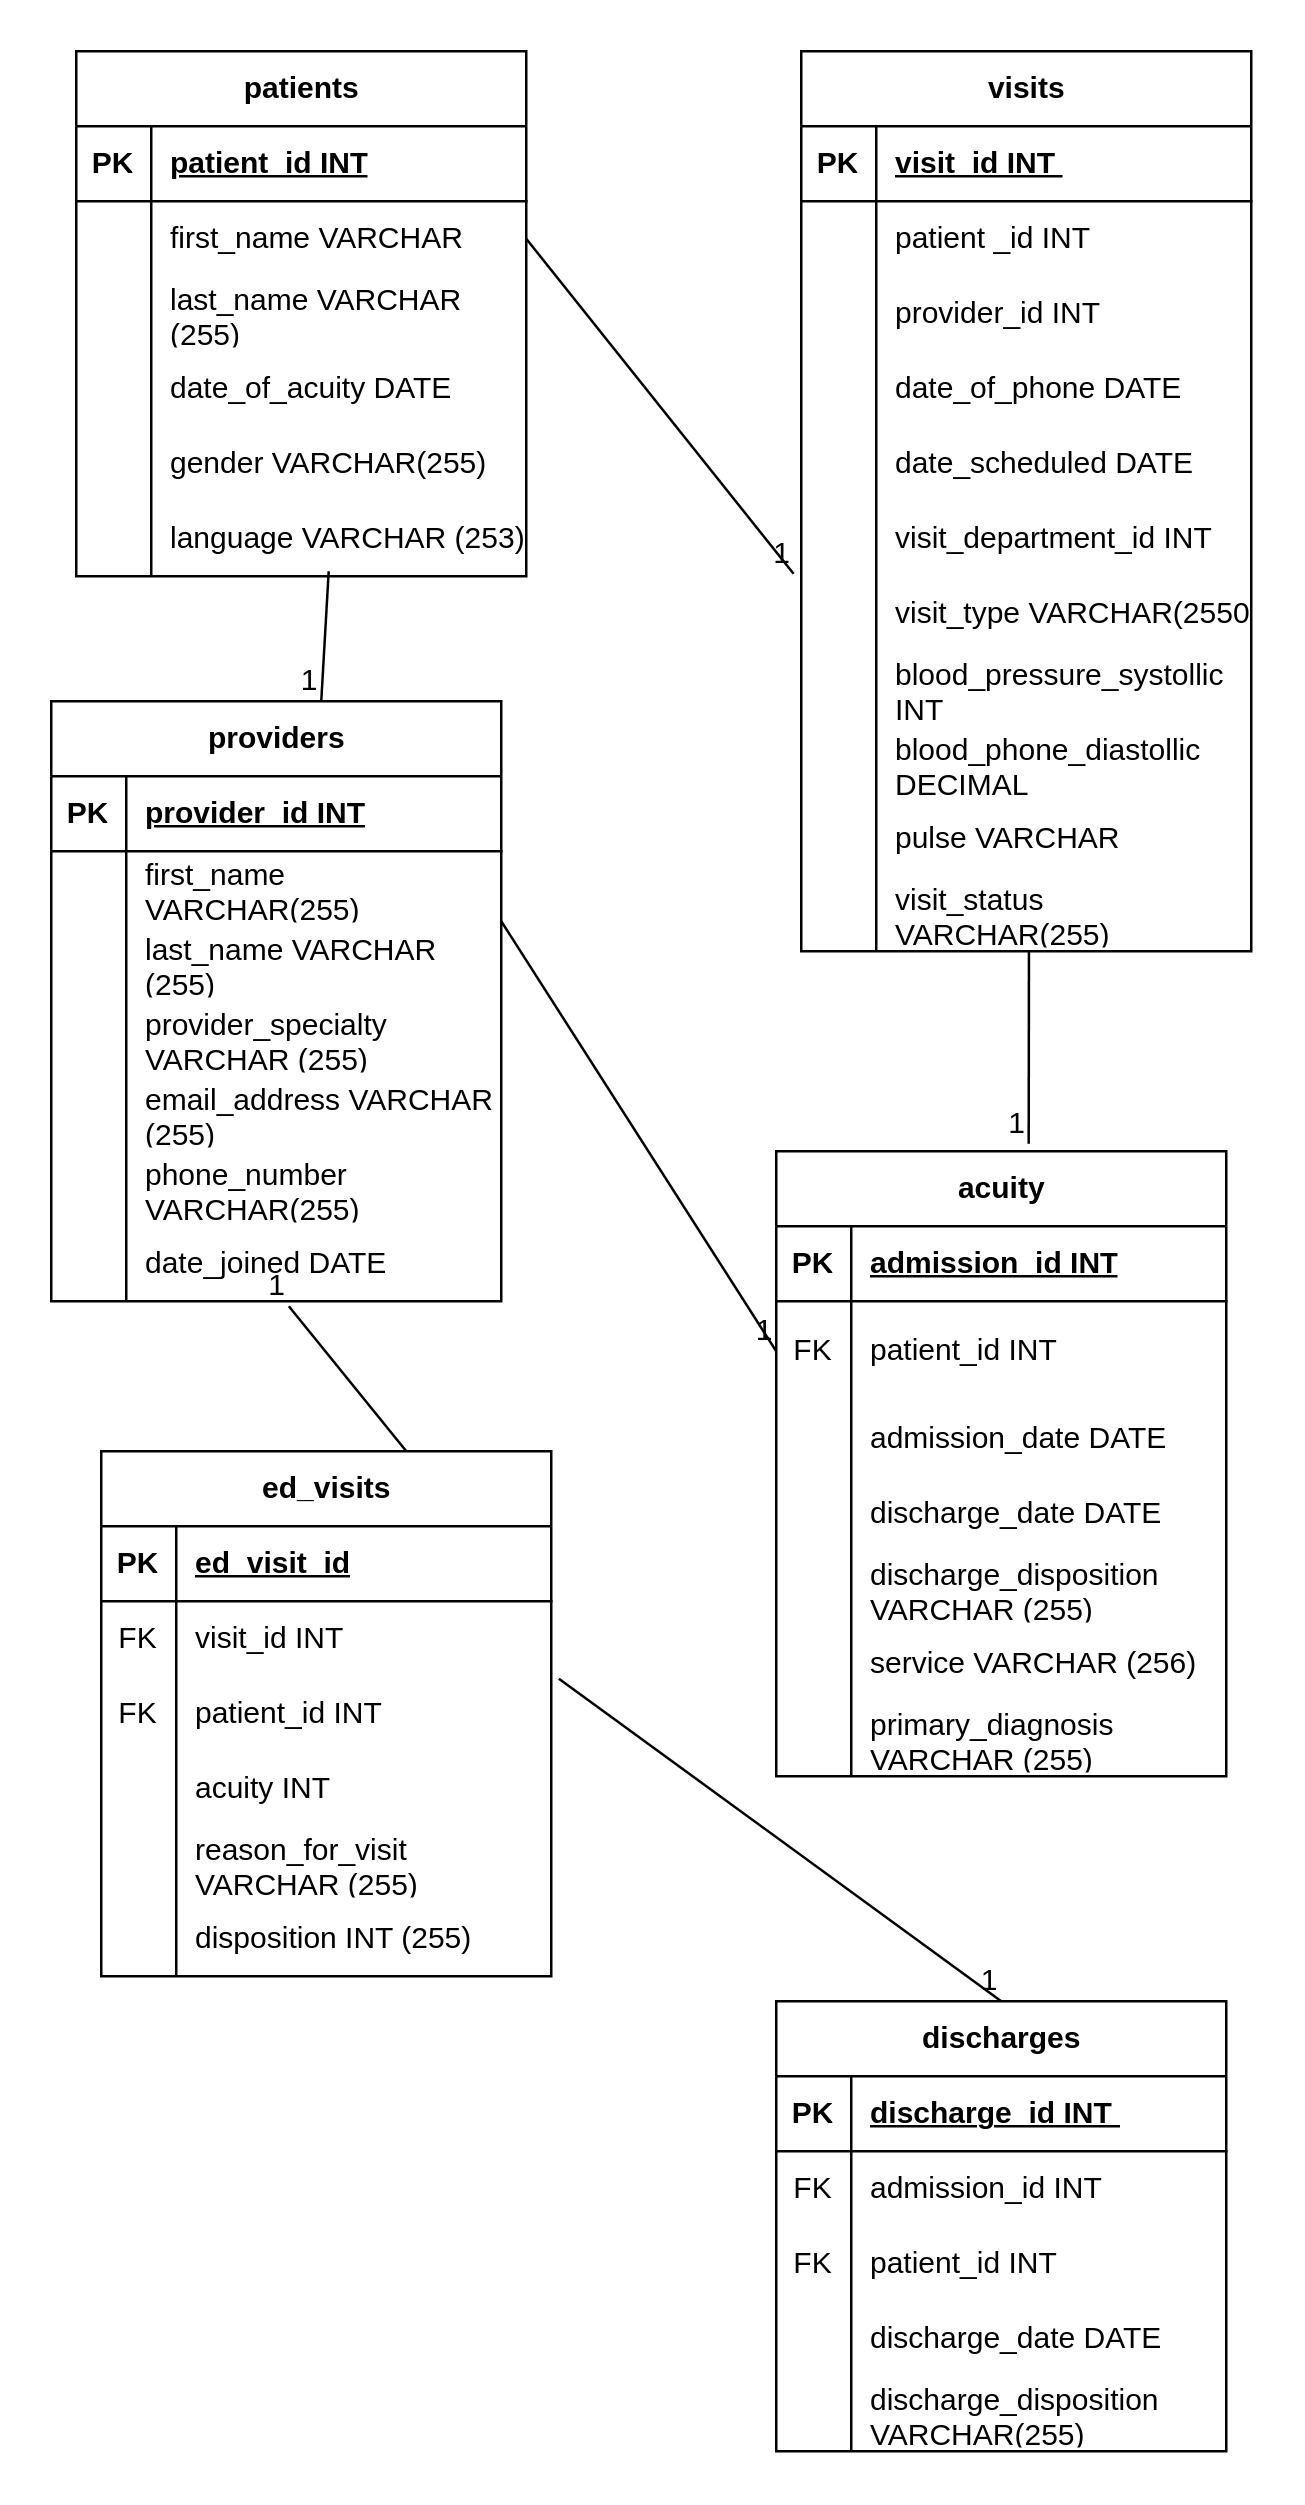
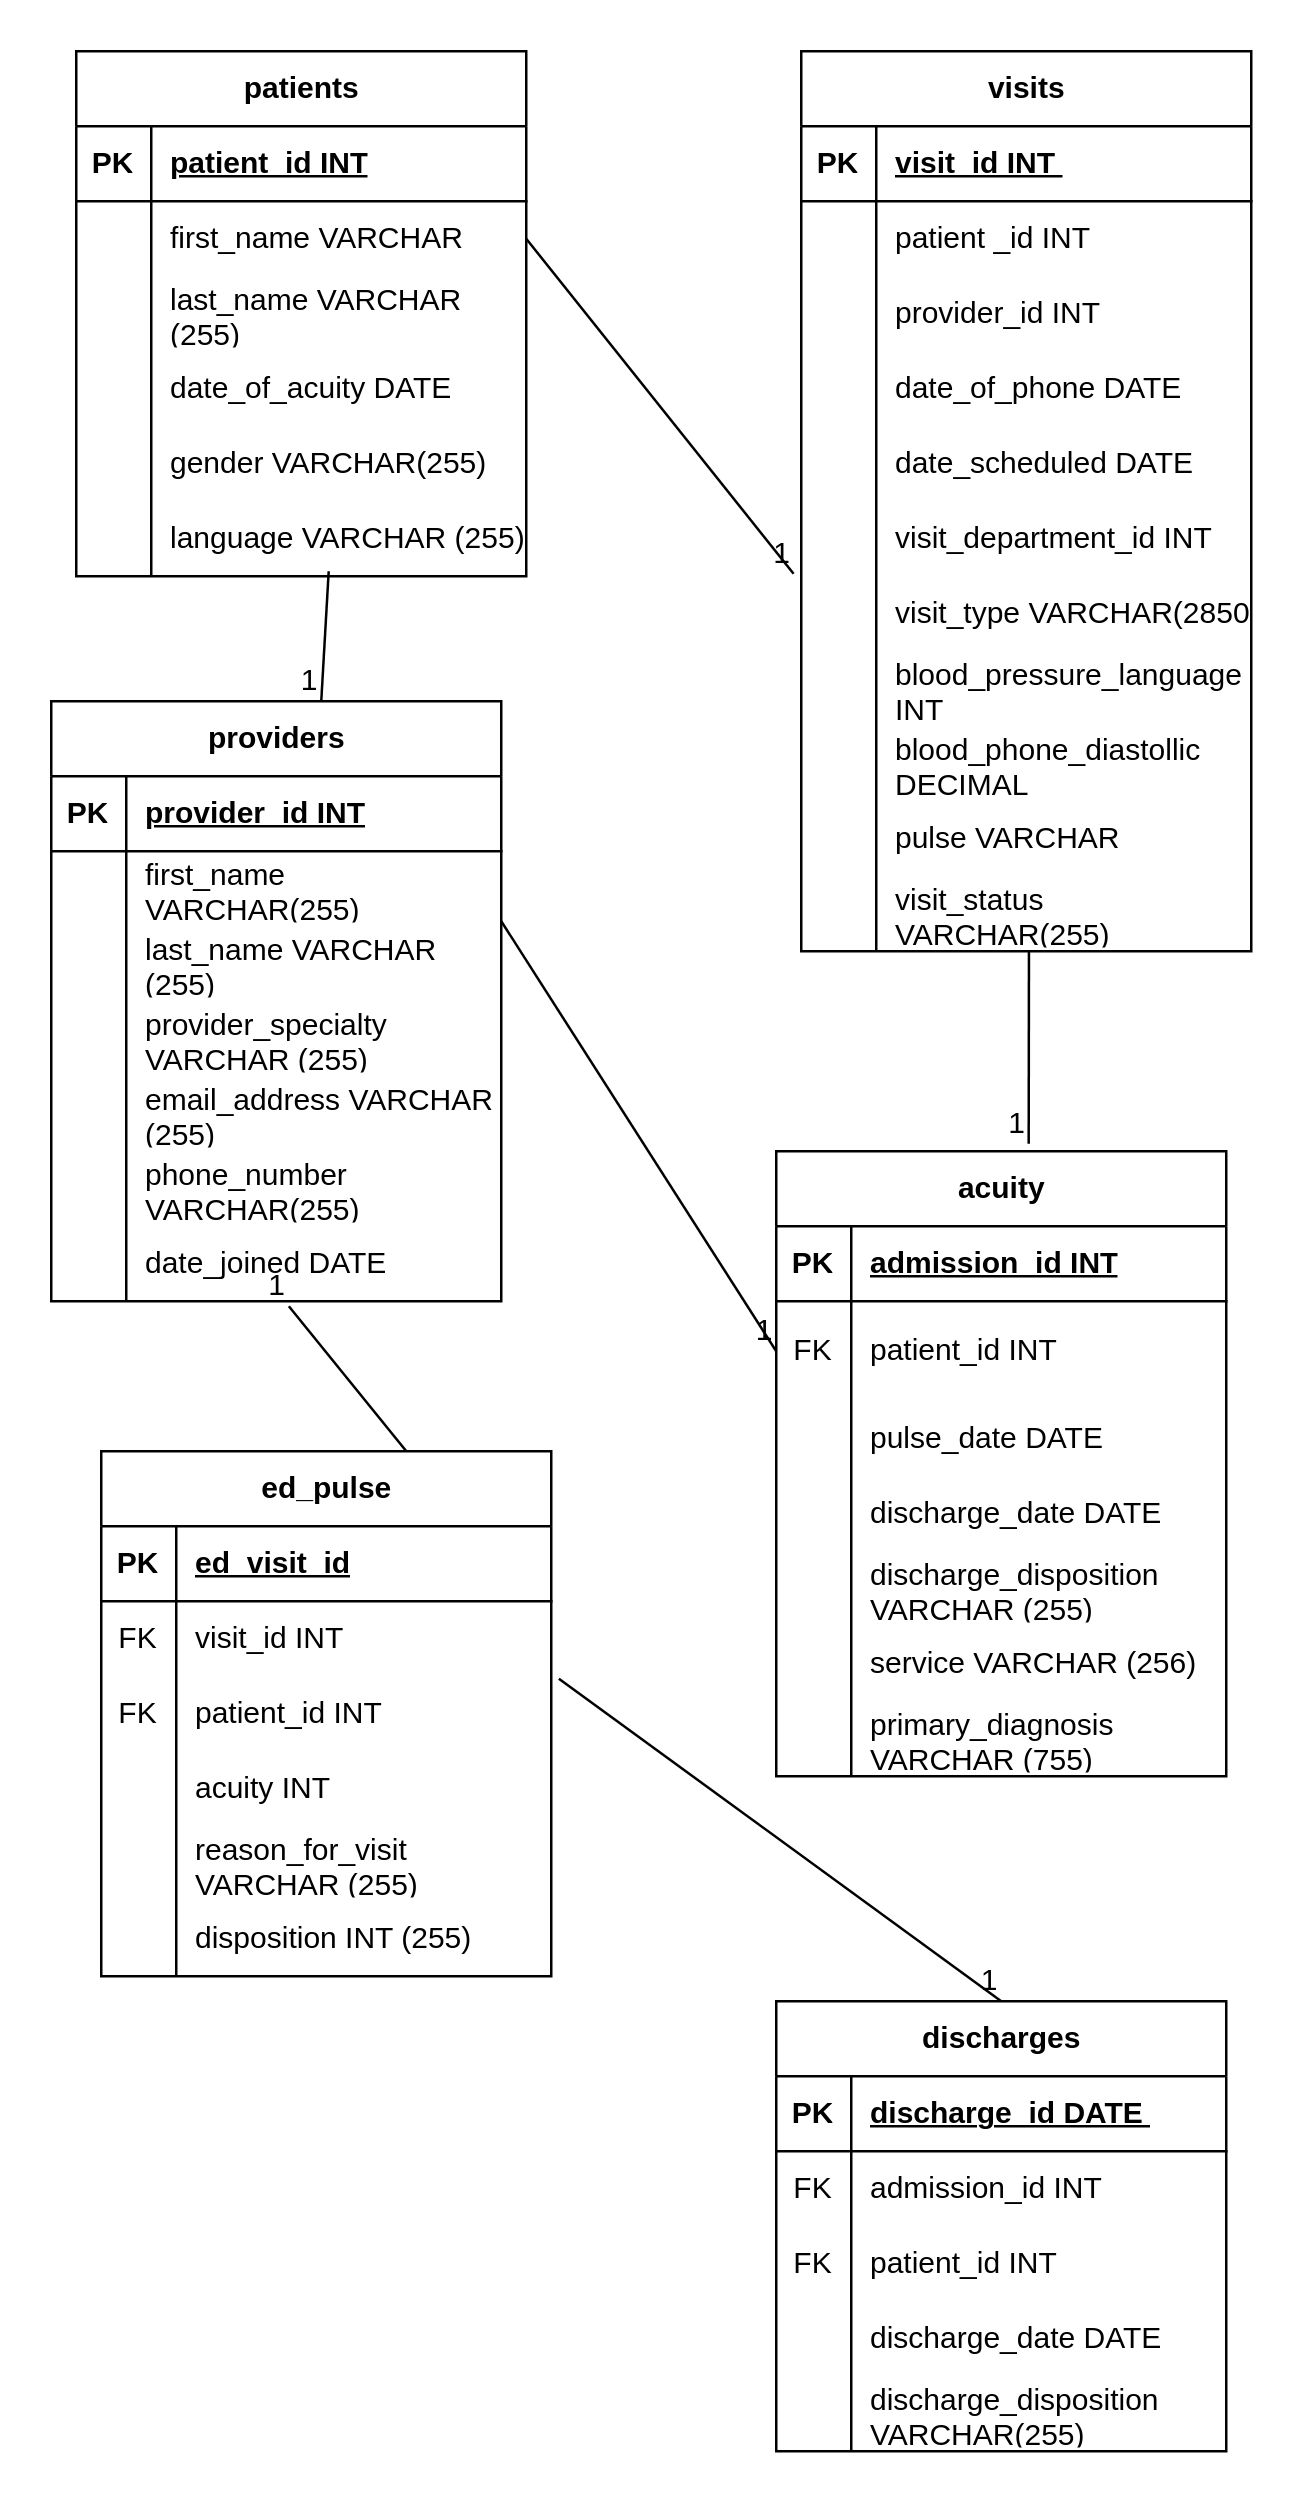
(344, 539) -> (344, 539)
(1074, 614) -> (1074, 614)
(1074, 689) -> (1074, 689)
(1019, 1439) -> (989, 1439)
(328, 1489) -> (328, 1489)
(1049, 1739) -> (1049, 1739)
(994, 2114) -> (1002, 2114)
